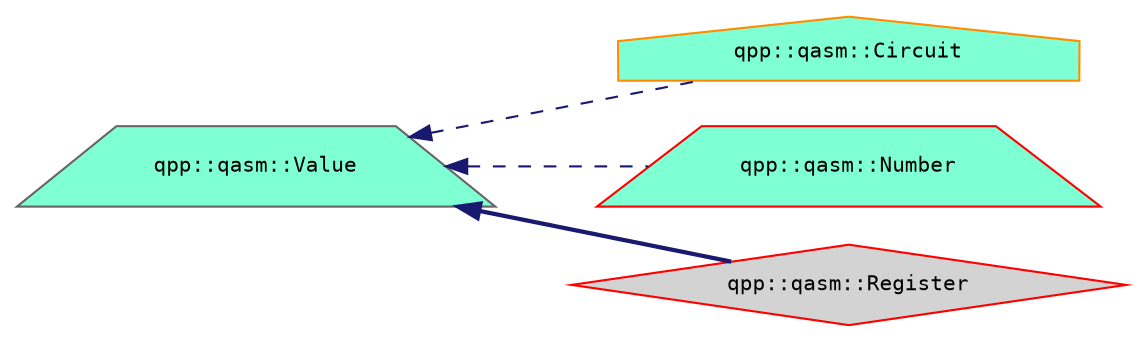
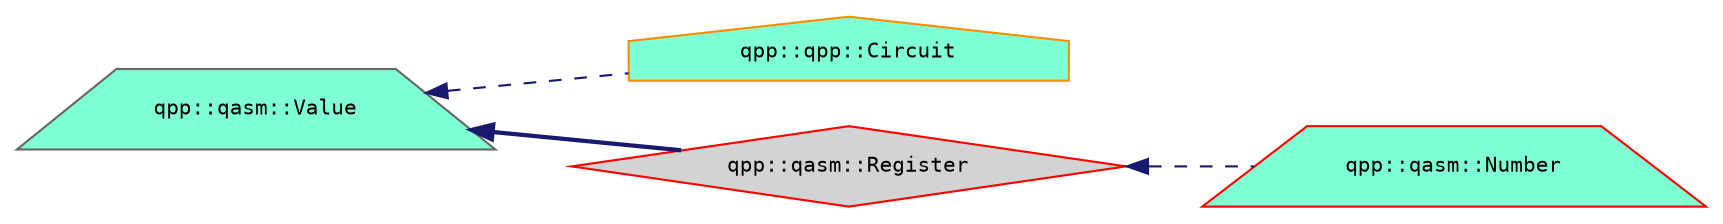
(849, 52) -> (849, 52)
(558, 166) -> (1202, 166)
